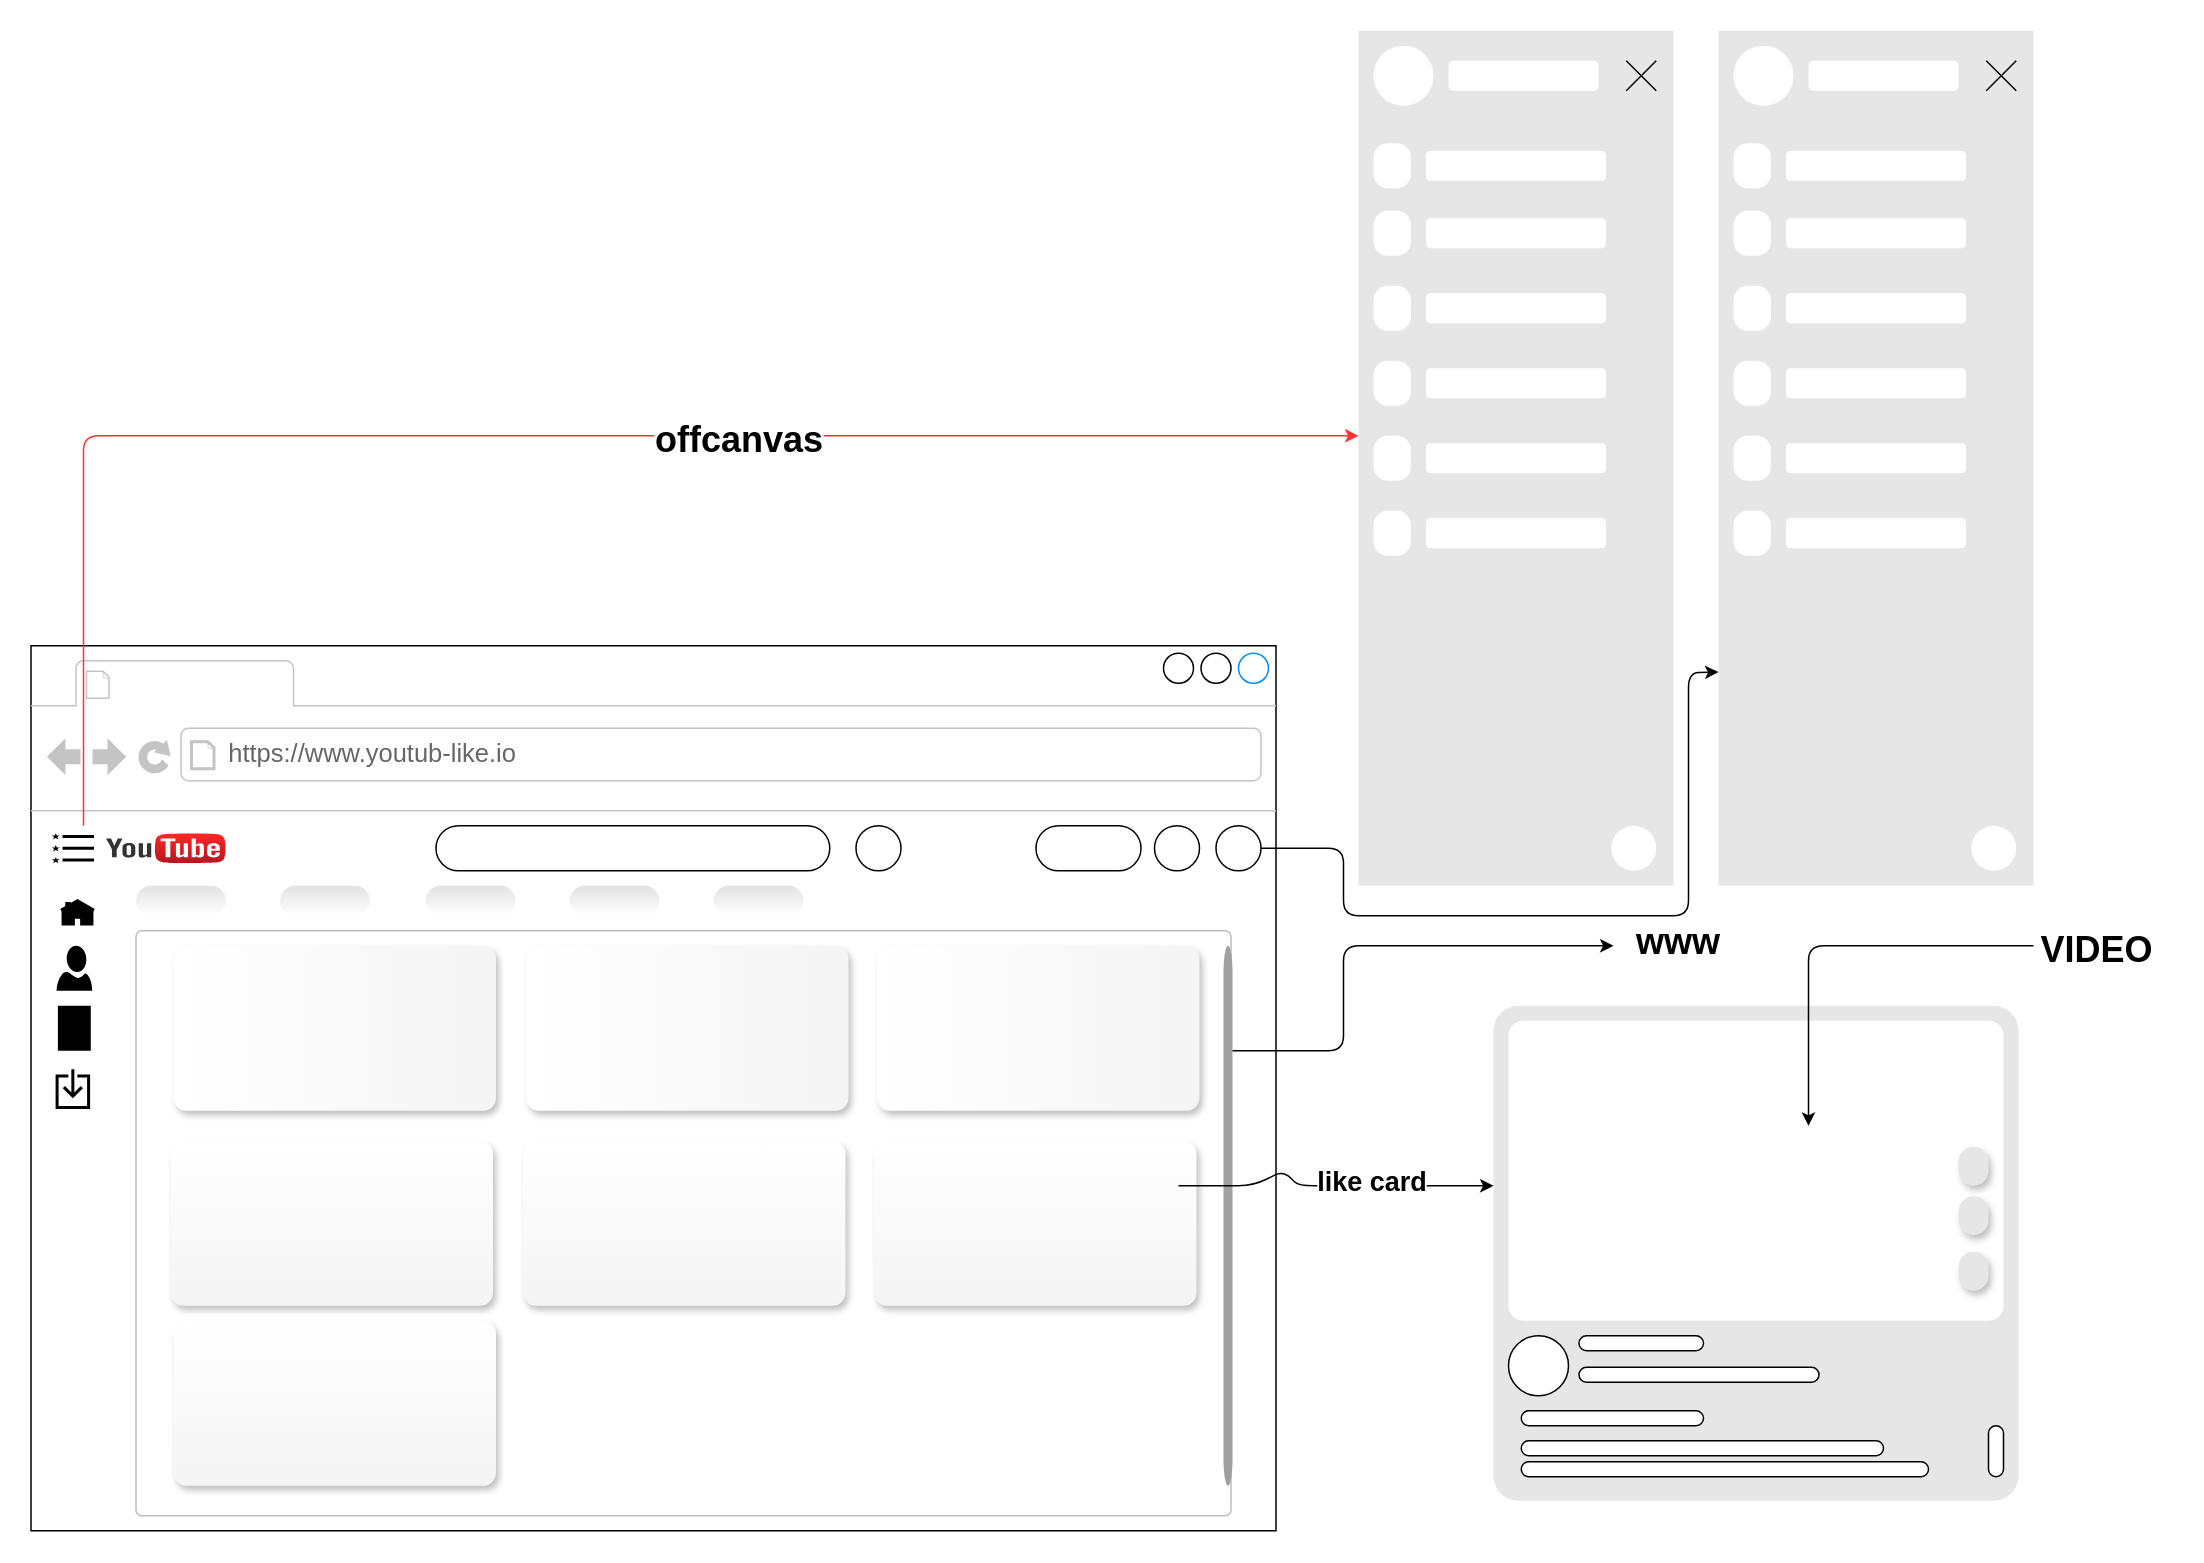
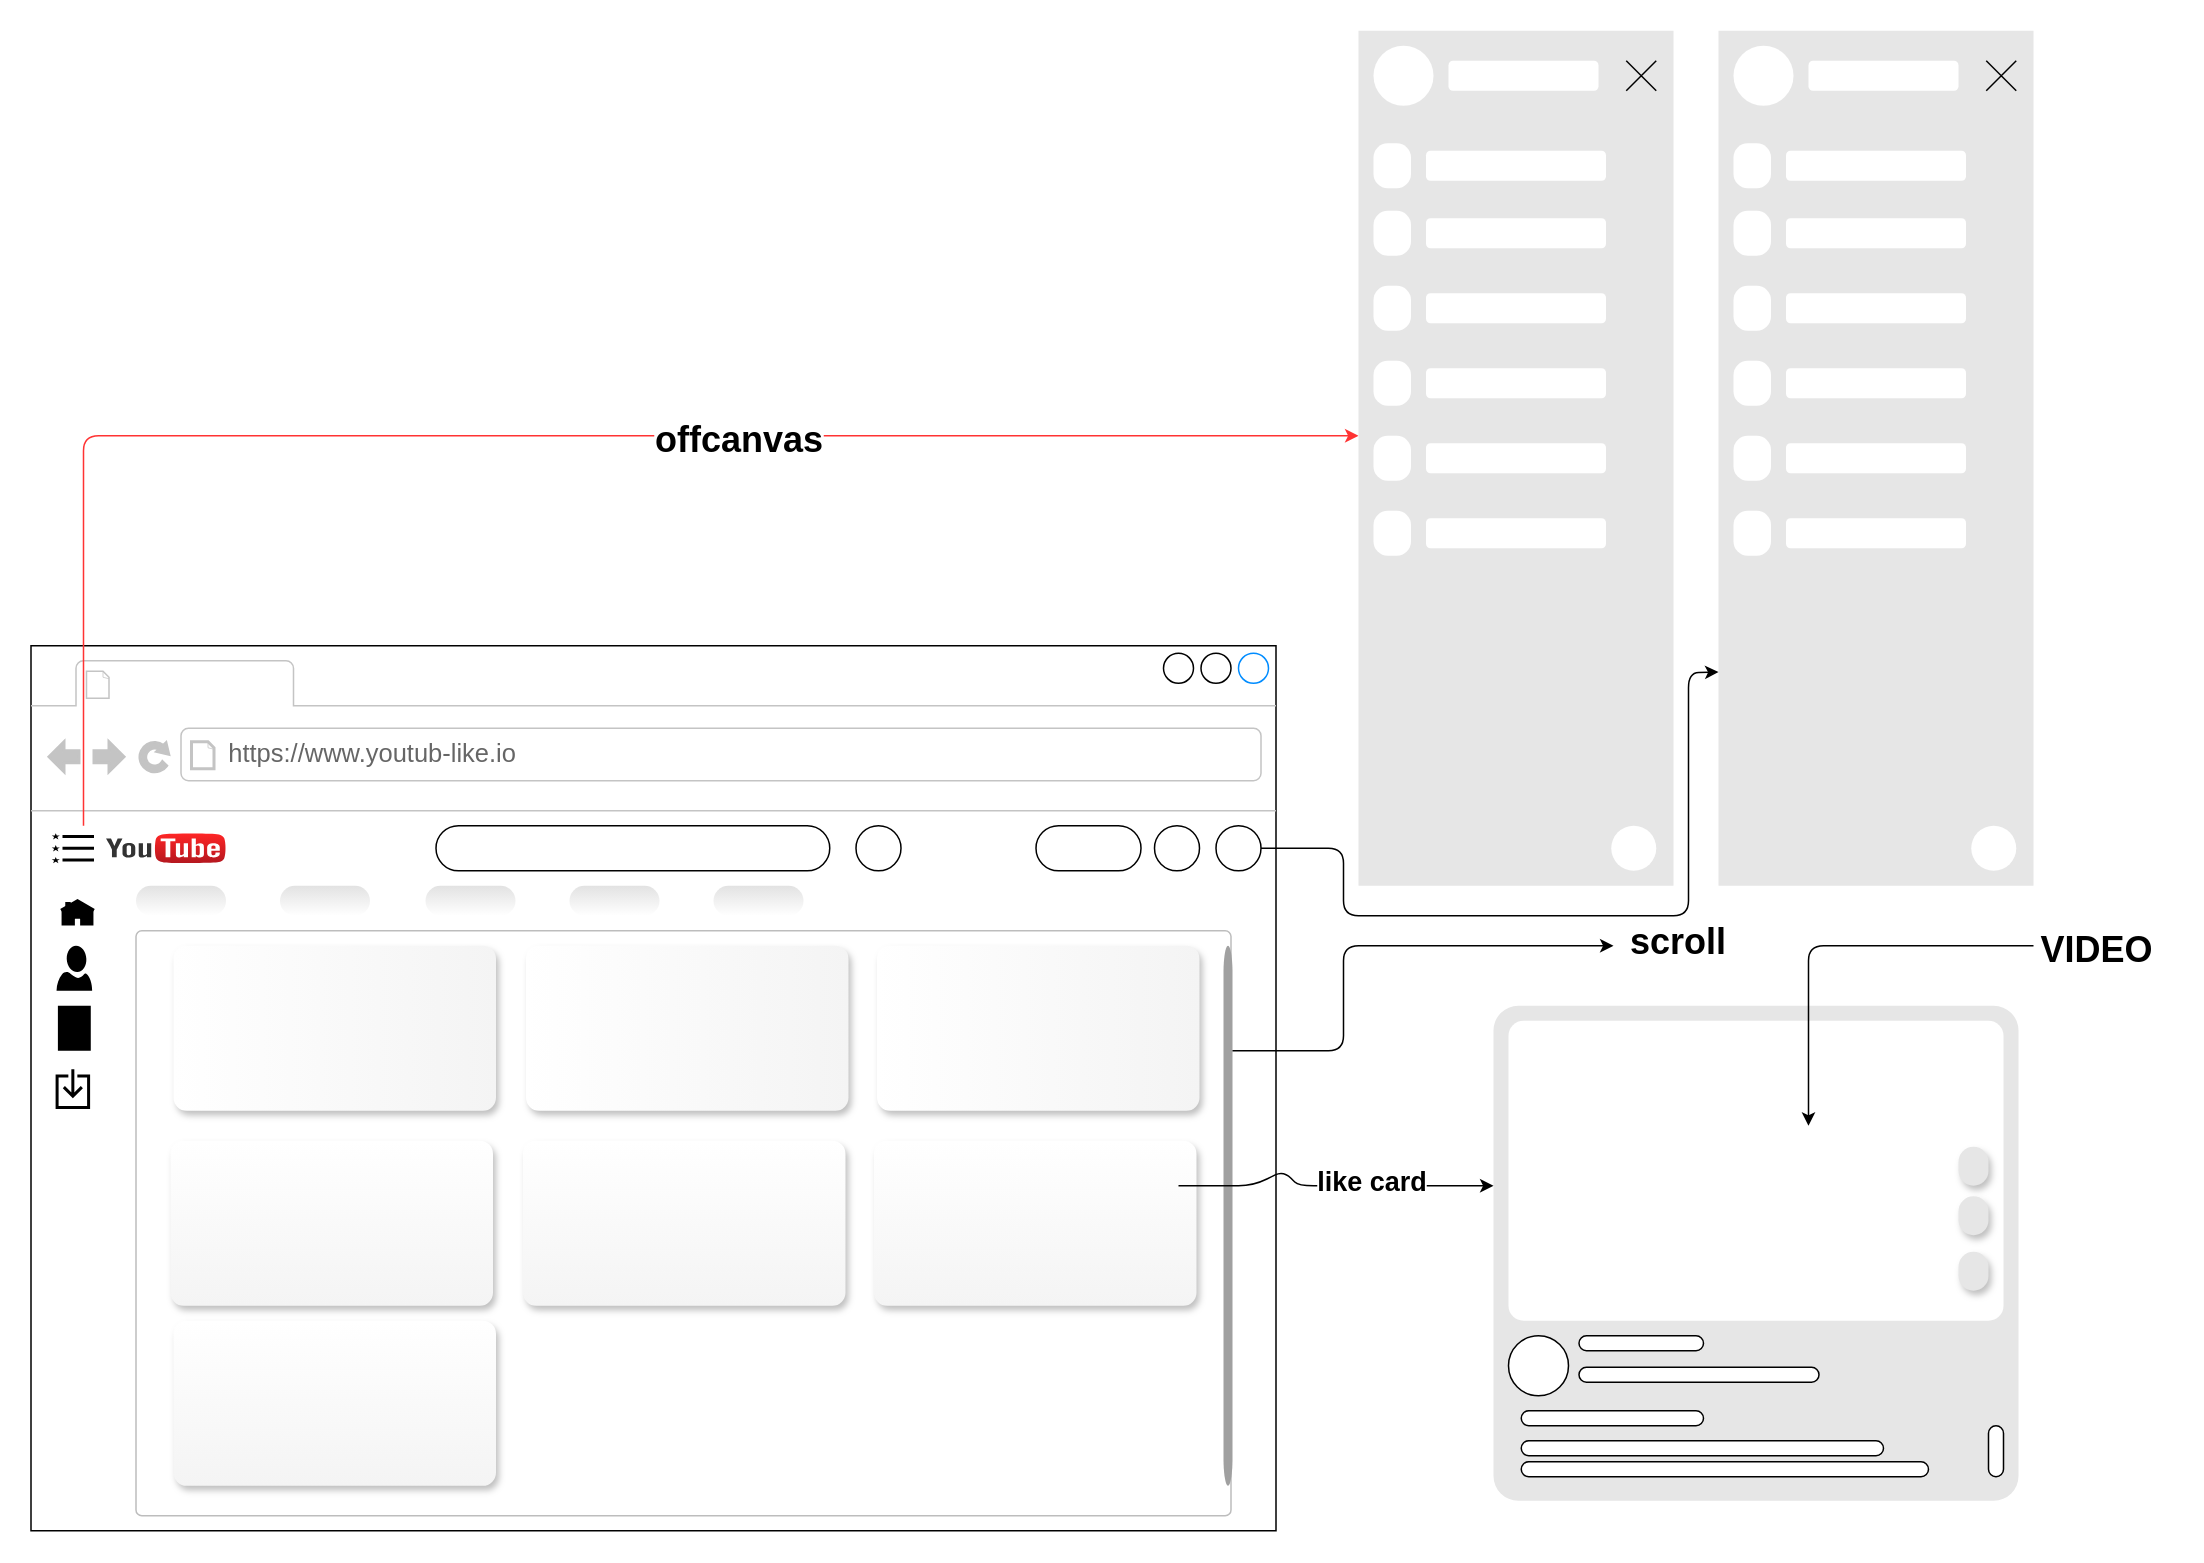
(1679, 943) -> (1679, 943)
